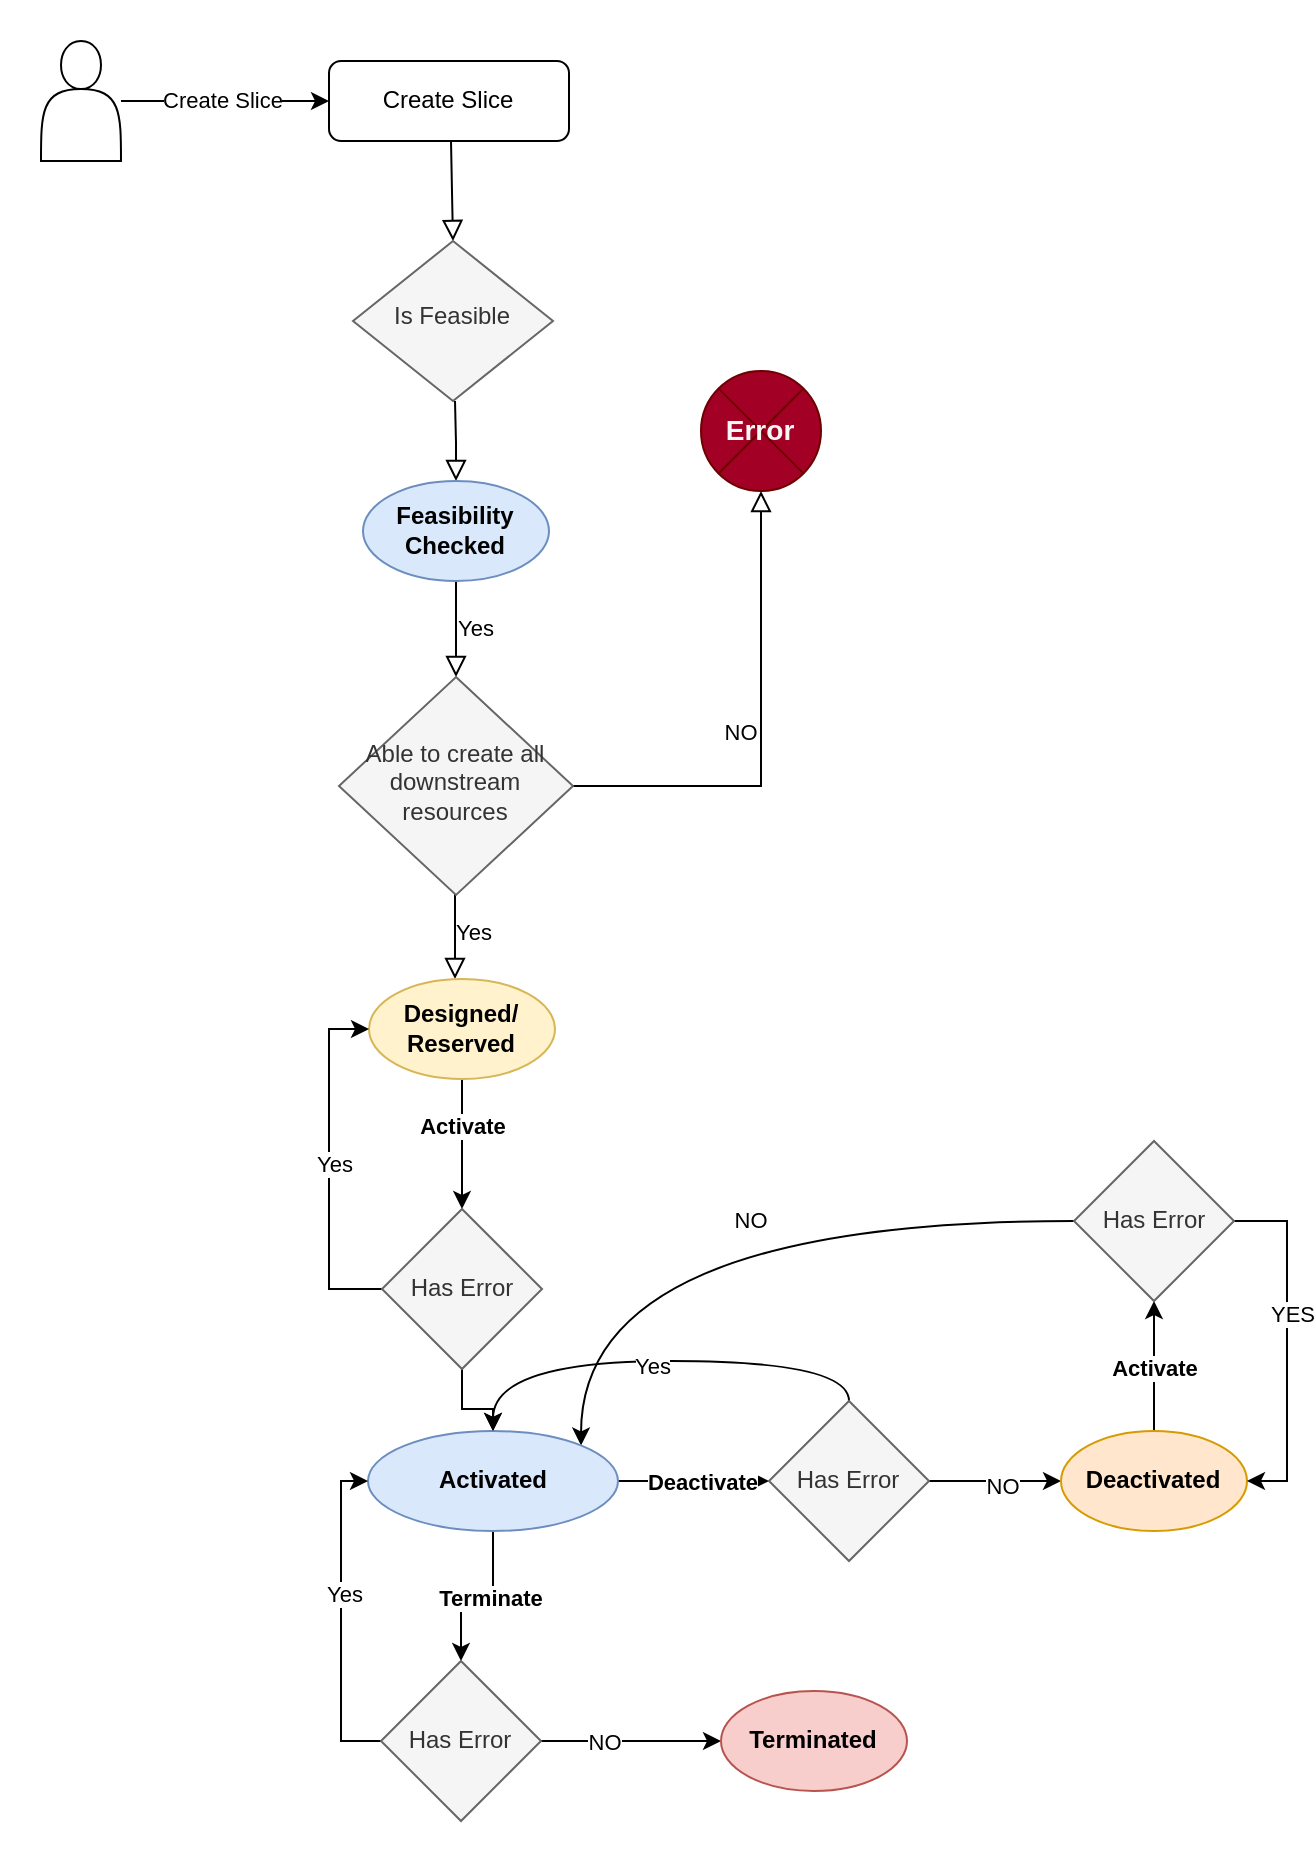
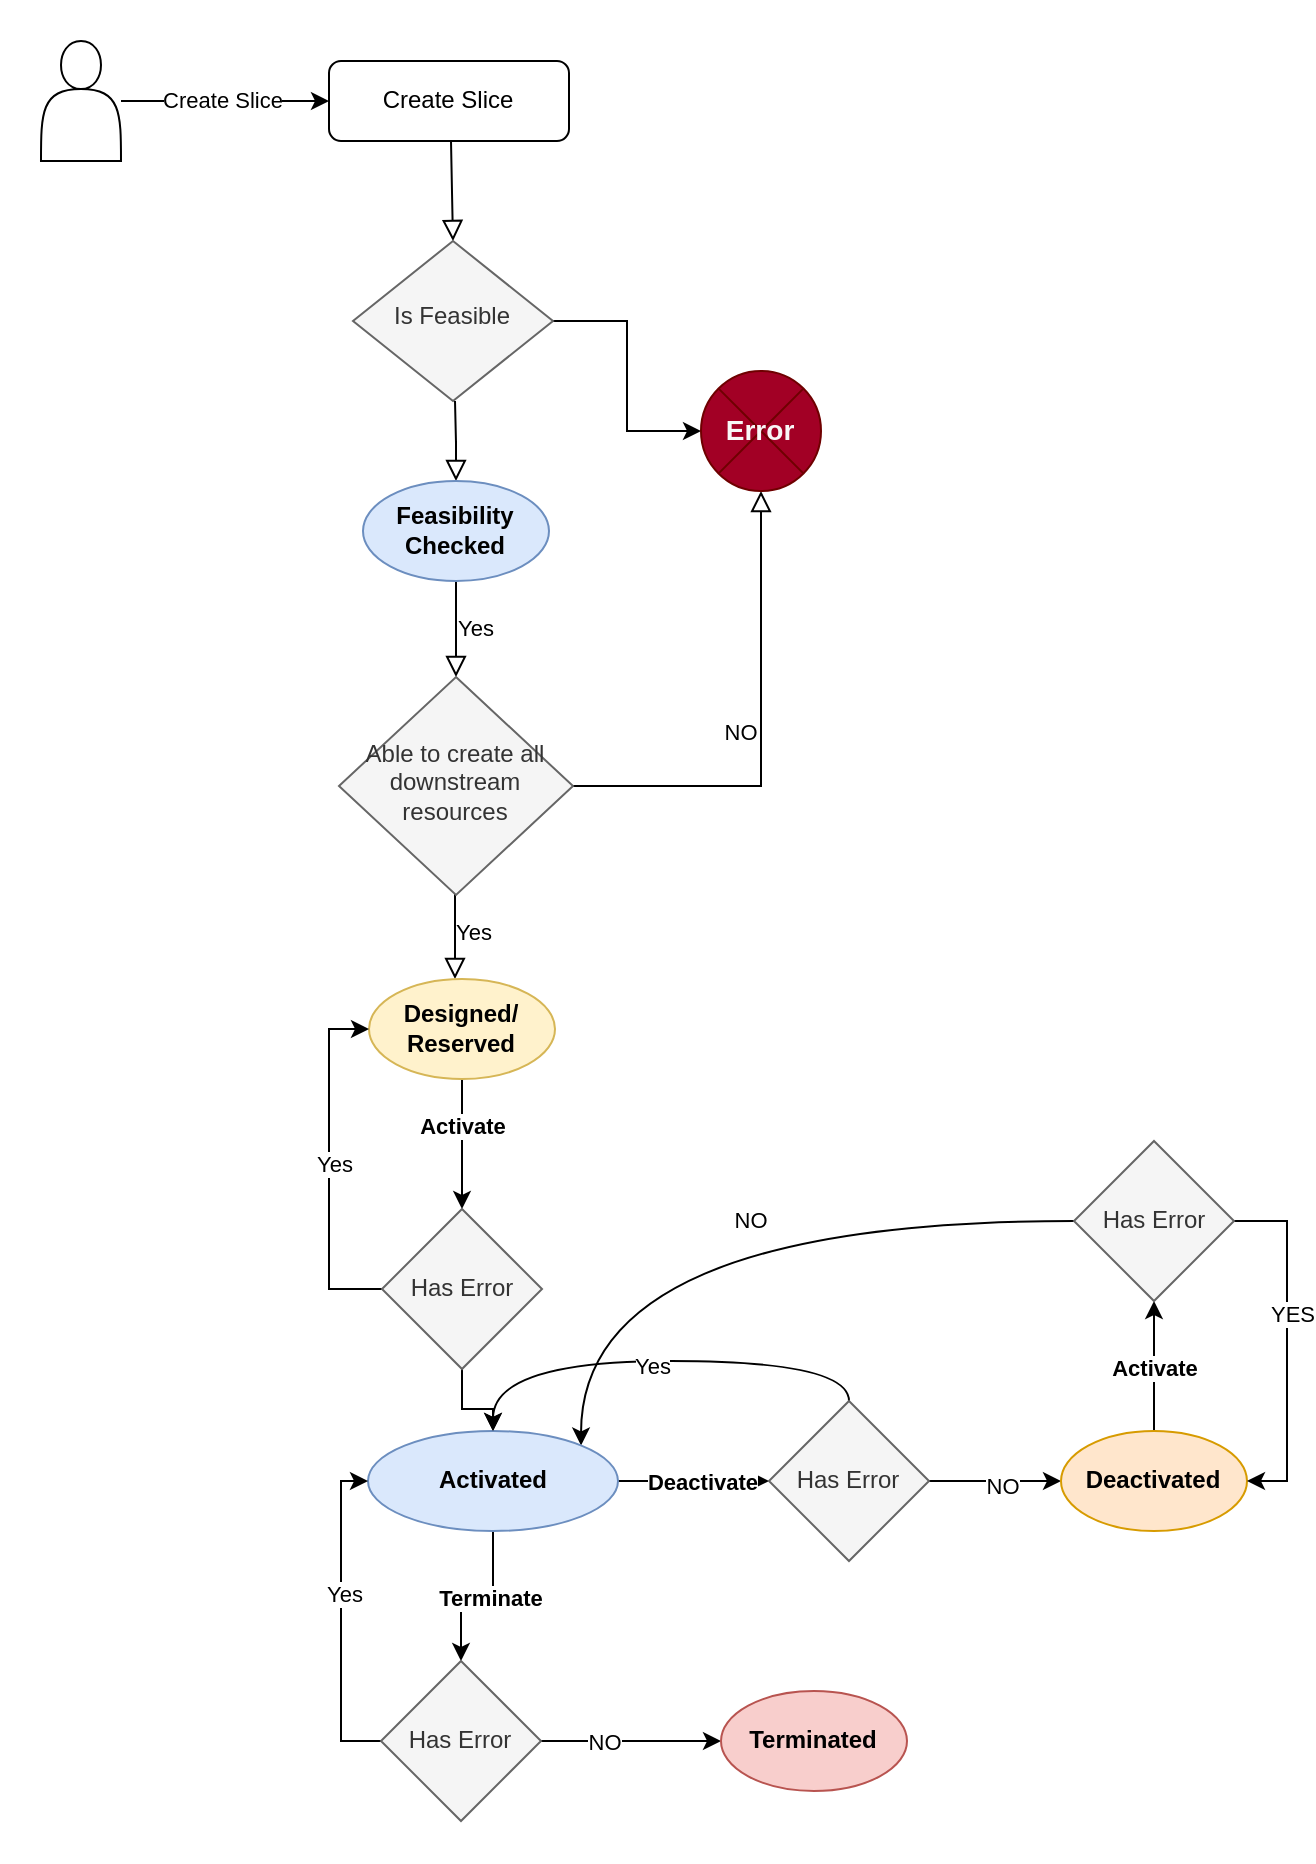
none -> (627, 369)
